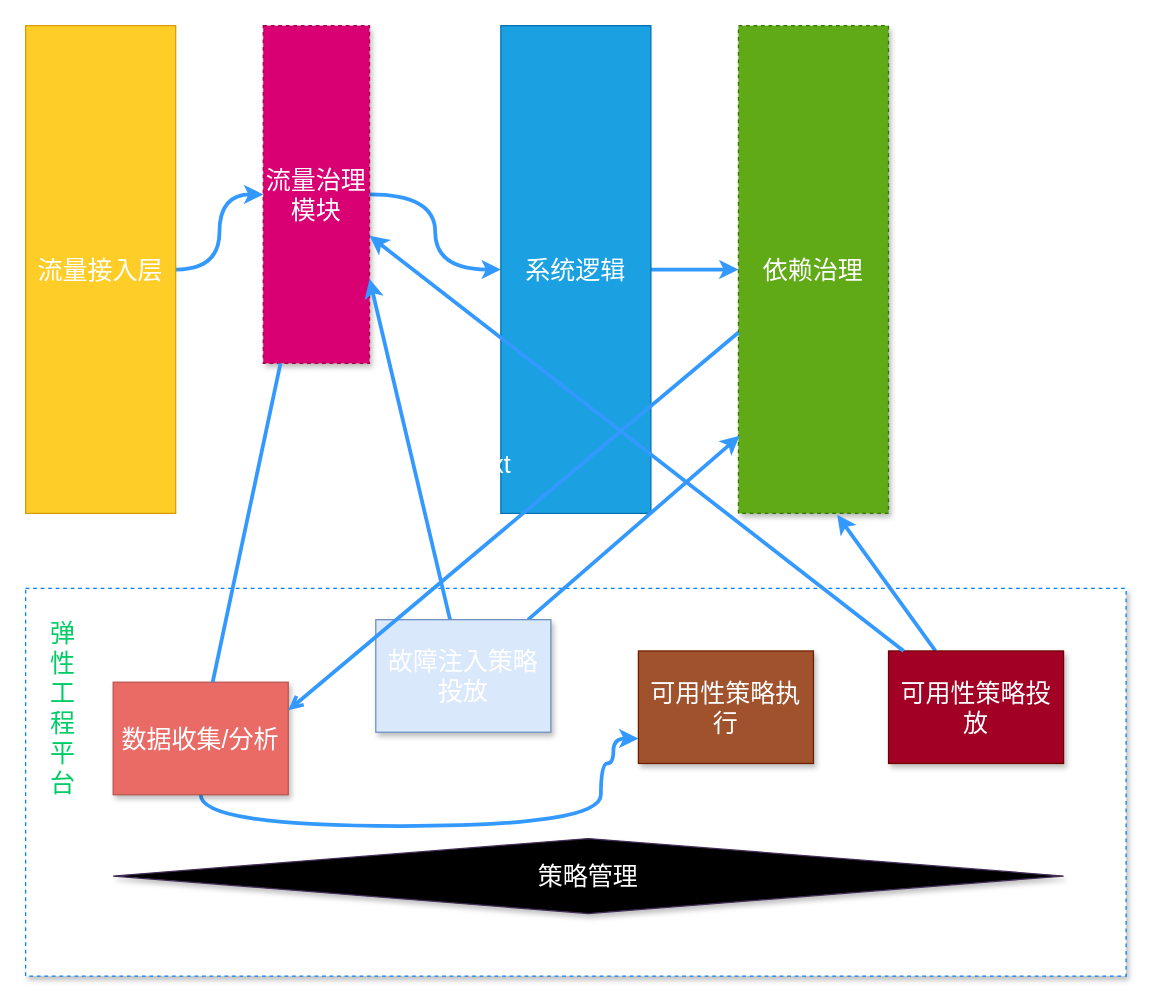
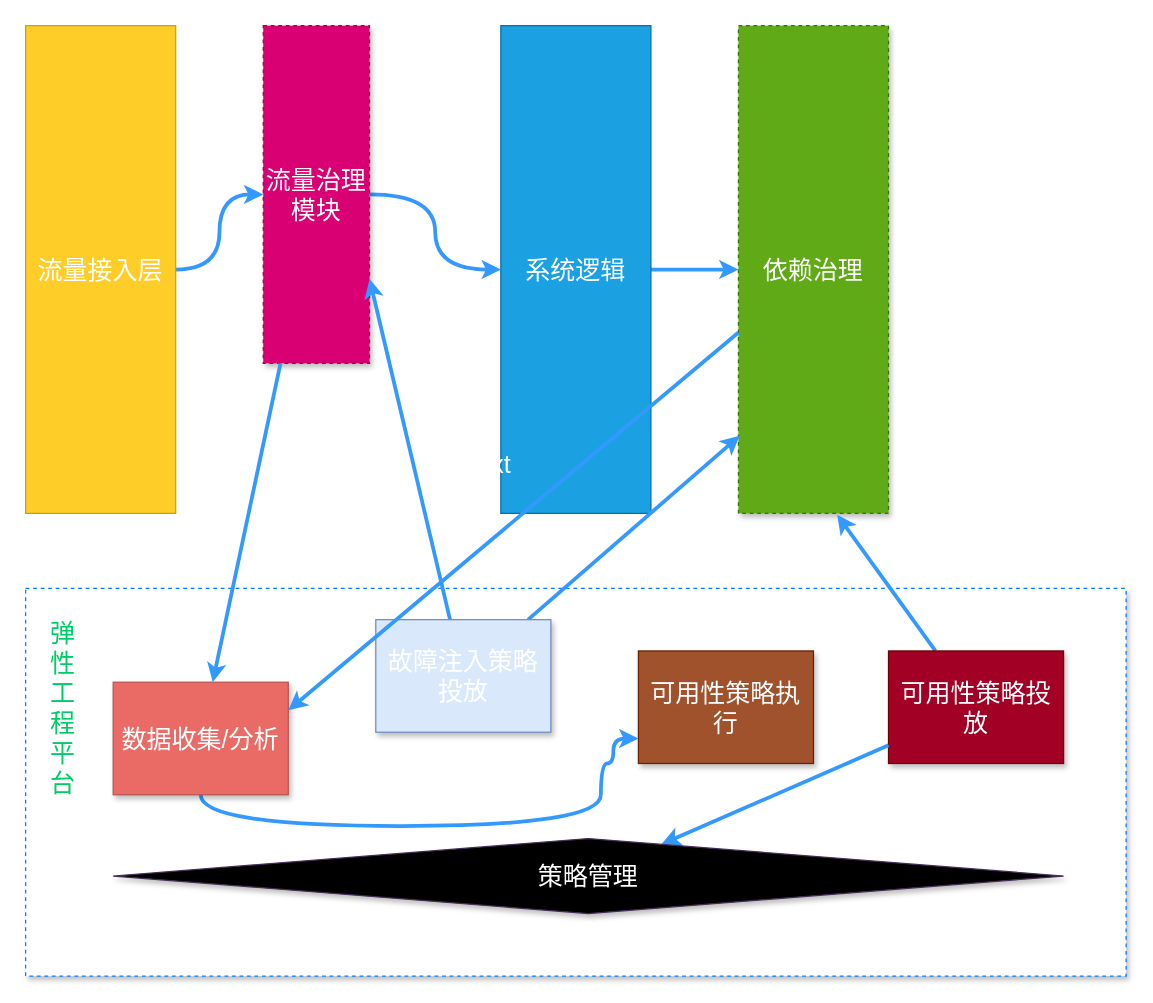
(777, 552) -> (781, 792)
(214, 673) -> (216, 667)
(299, 701) -> (299, 701)
